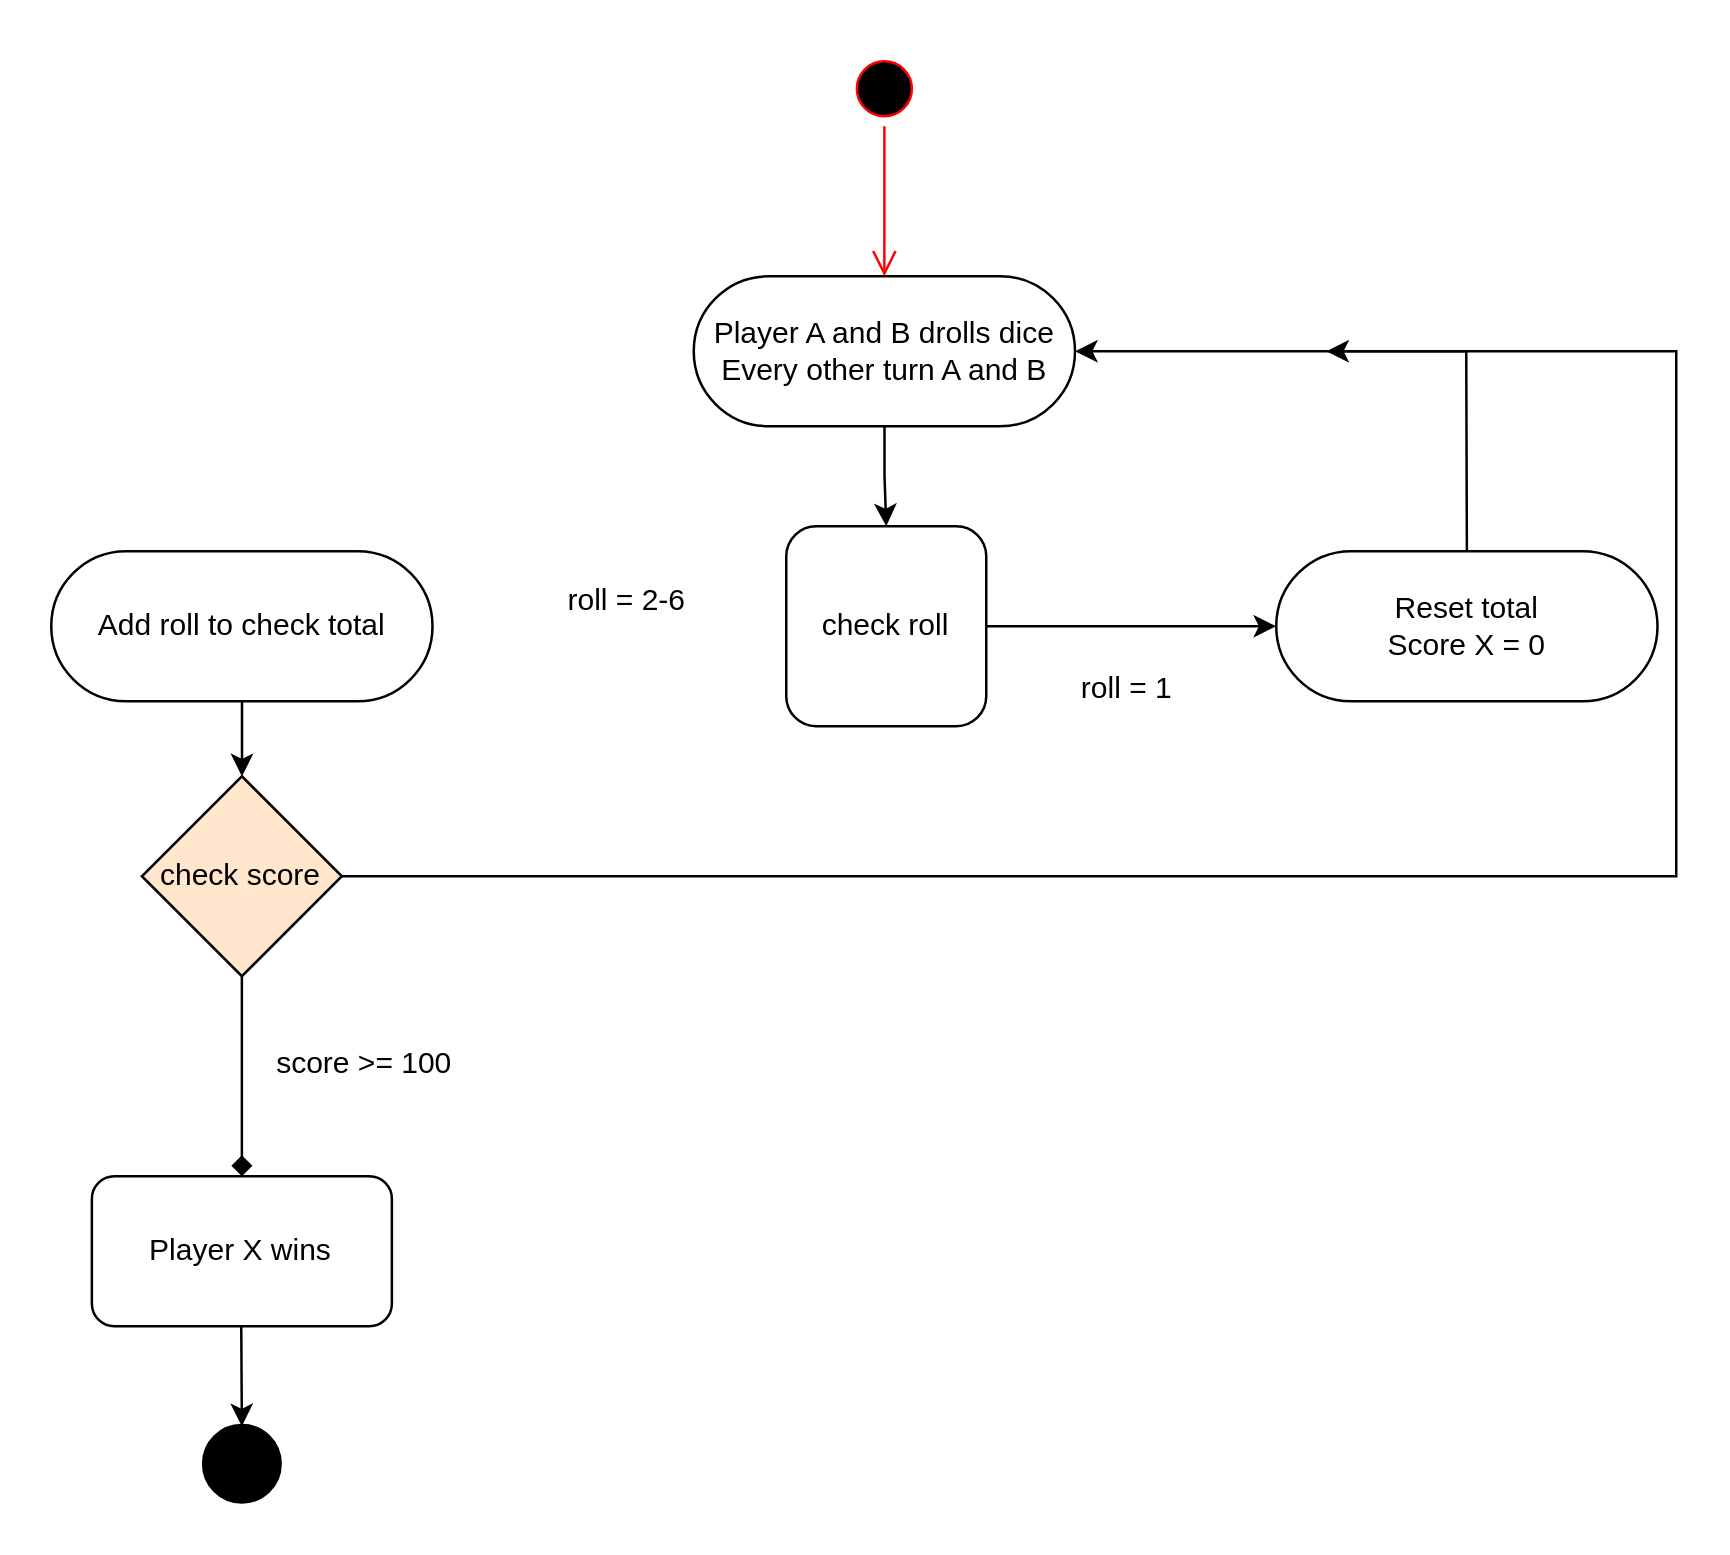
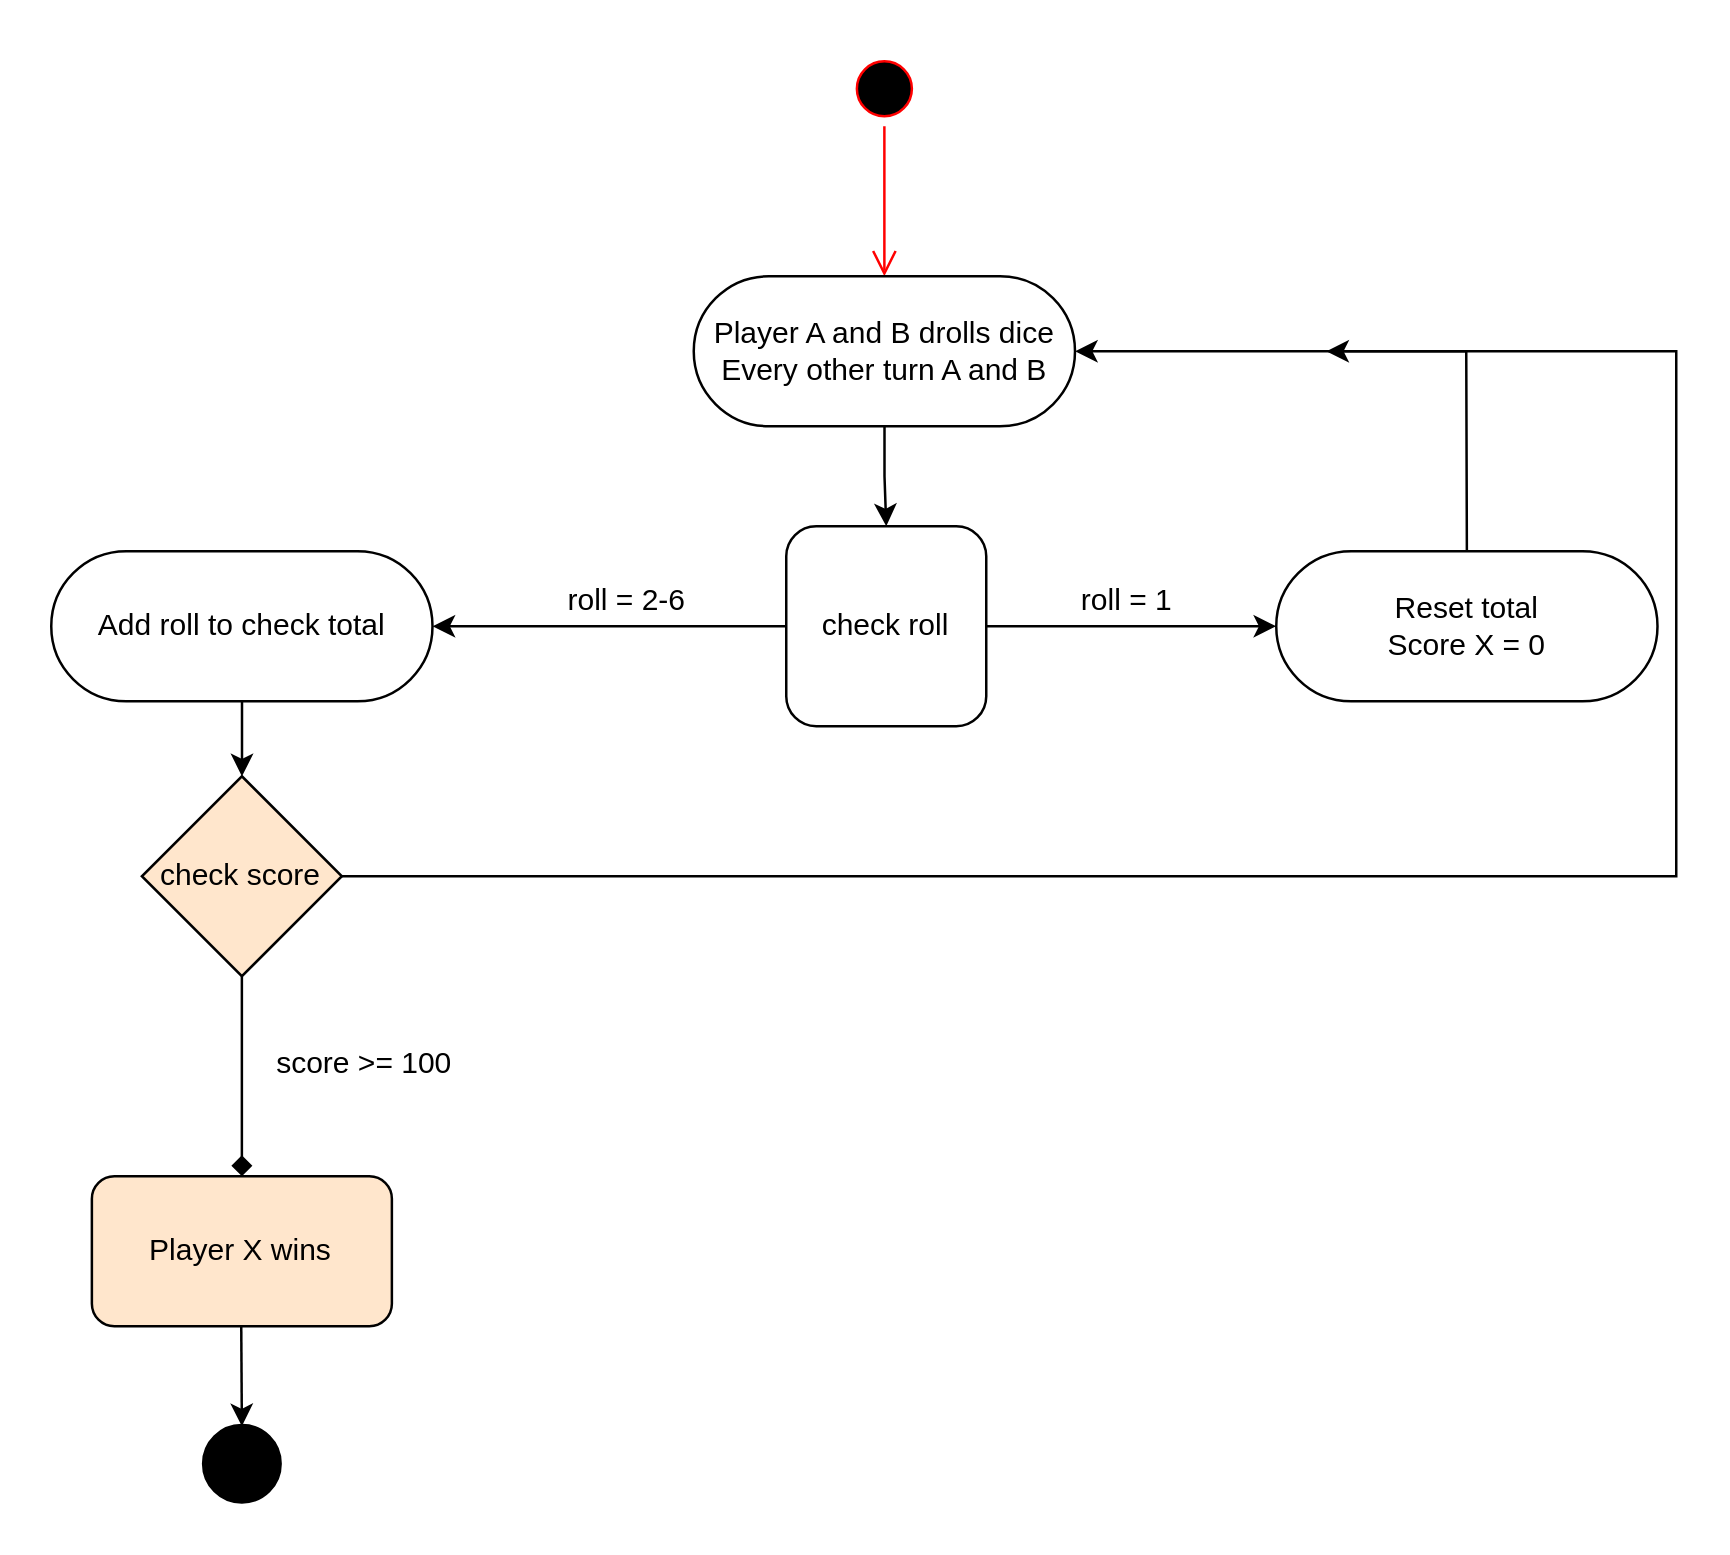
none -> (618, 626)
(1126, 689) -> (1126, 601)
(242, 1251) -> (242, 1251)
